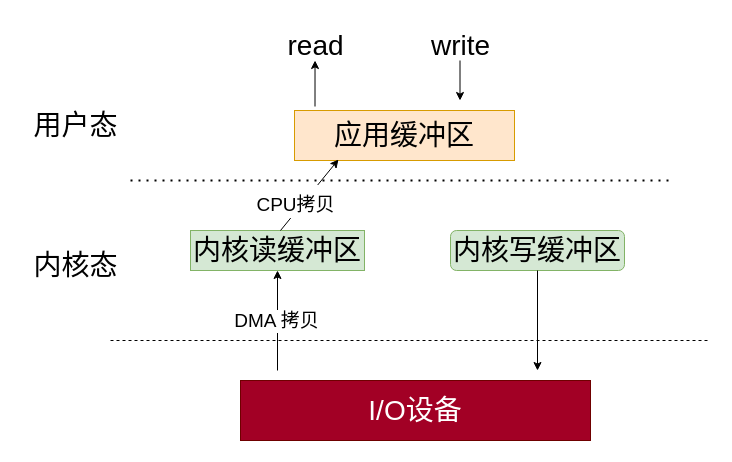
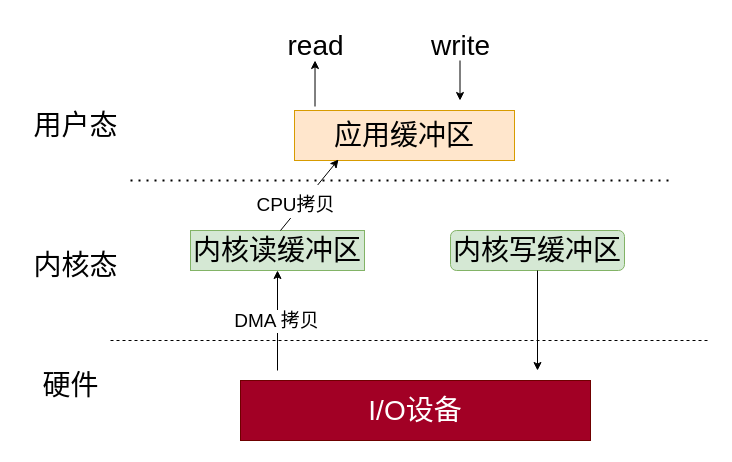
none -> (71, 386)
